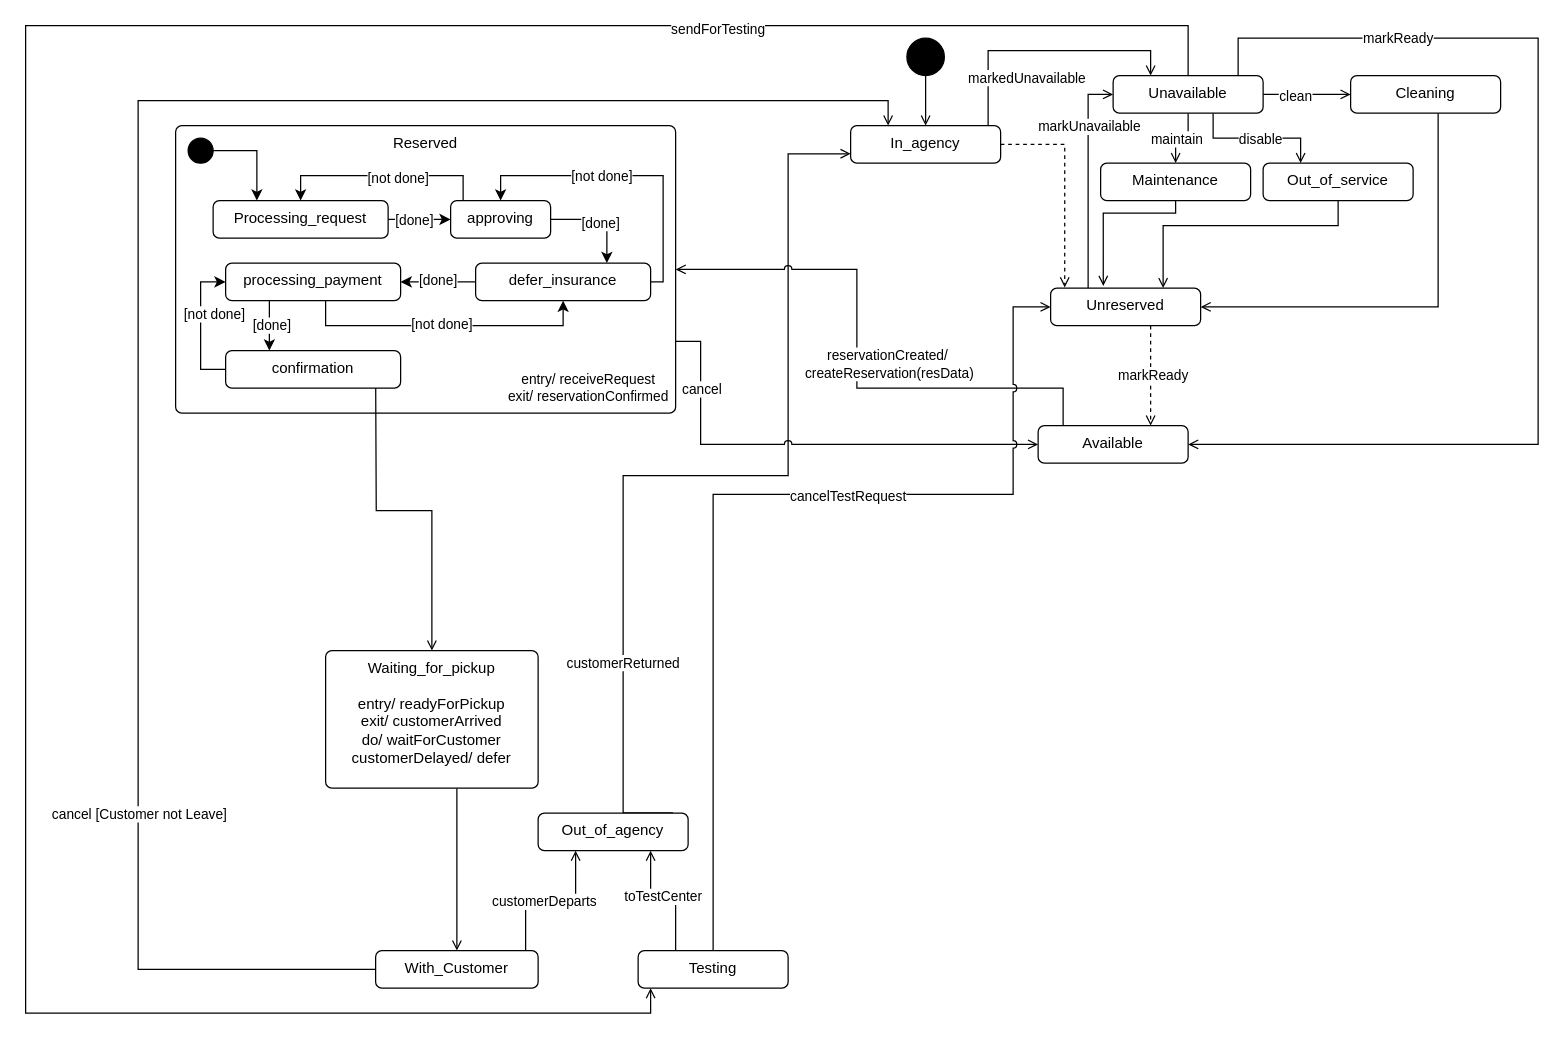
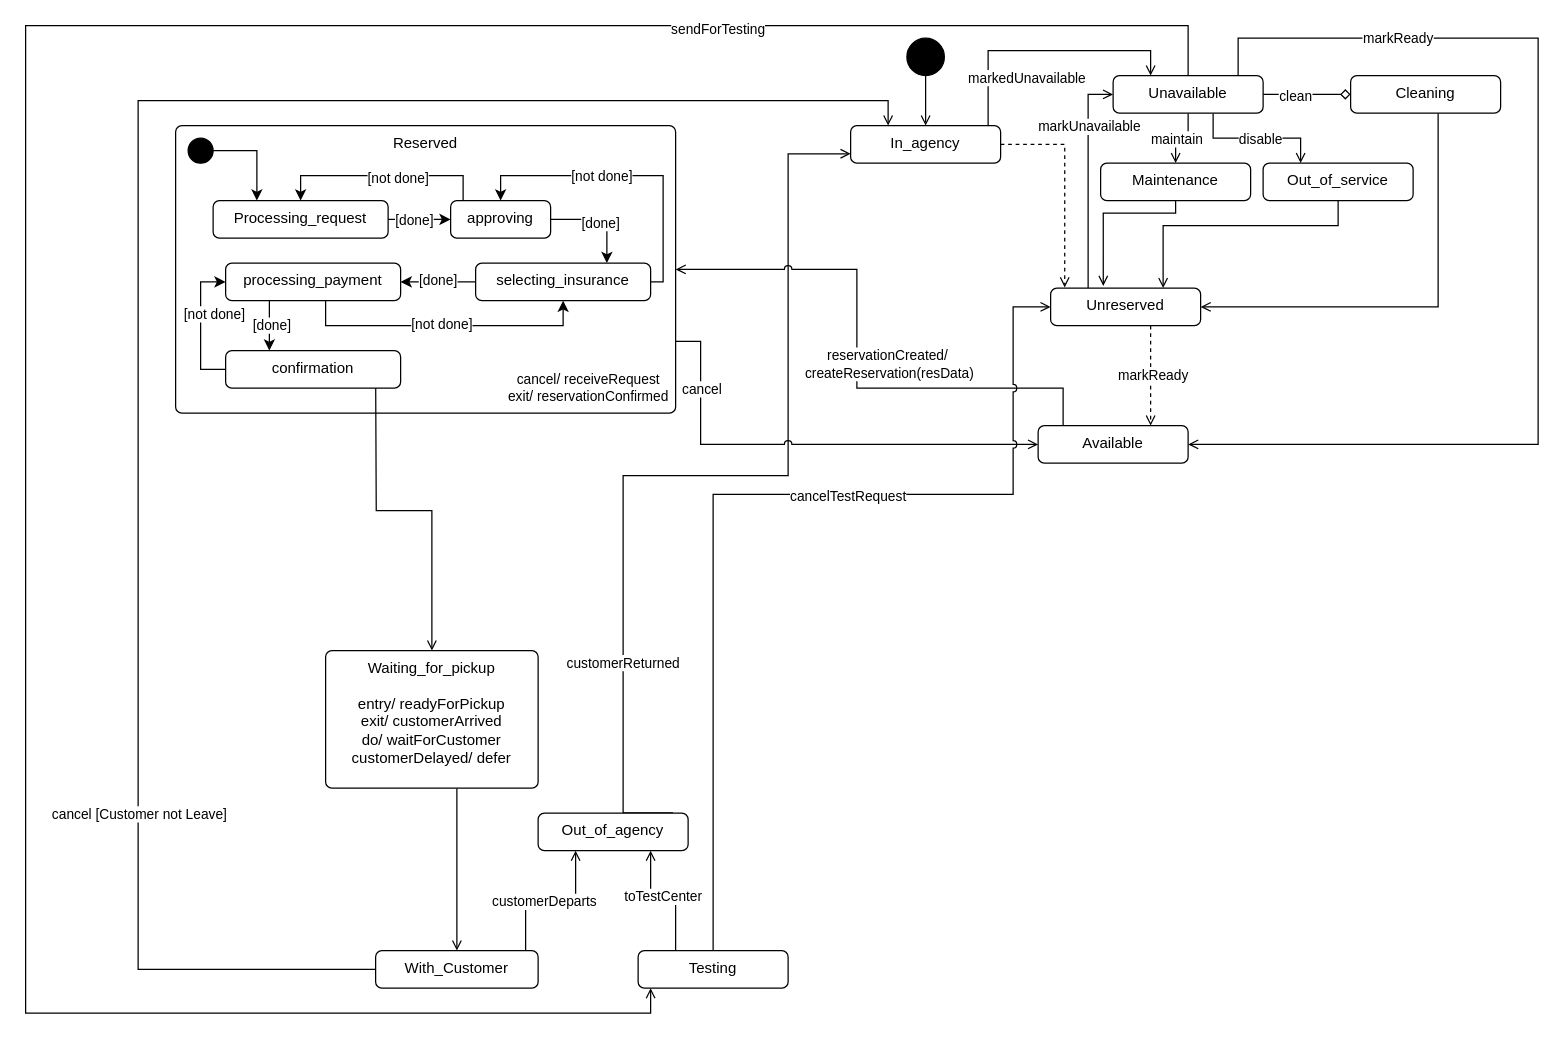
(1343, 94) -> (1340, 94)
(563, 281) -> (563, 281)
(589, 388) -> (589, 388)
